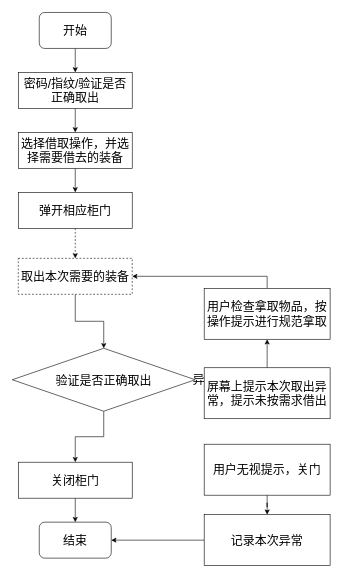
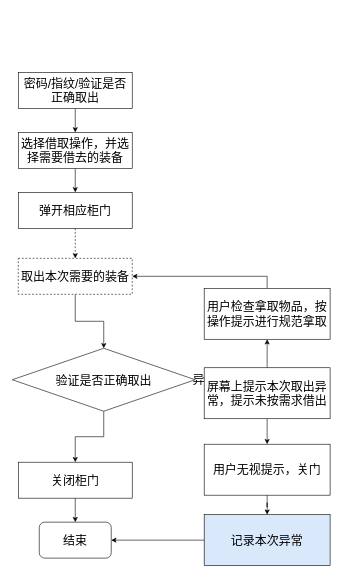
(75, 30) -> none
(75, 66) -> none
none -> (267, 438)
(267, 540) -> (267, 540)
